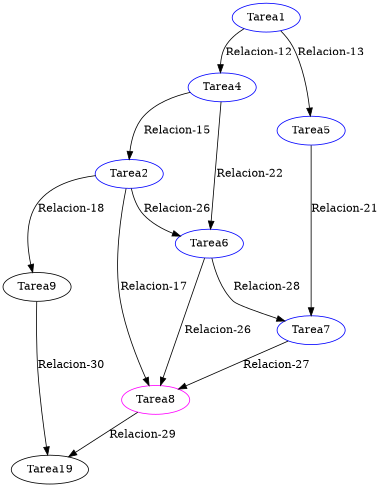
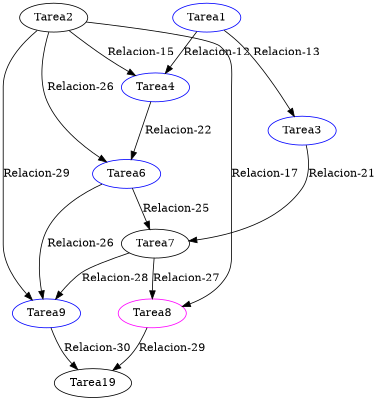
(149, 111) -> (98, 52)
(311, 131) -> (302, 131)
(129, 174) -> (54, 18)
(72, 209) -> (37, 174)
none -> (92, 267)
(37, 287) -> (46, 313)
(267, 287) -> (176, 209)
(184, 318) -> (50, 225)
(311, 330) -> (155, 244)
